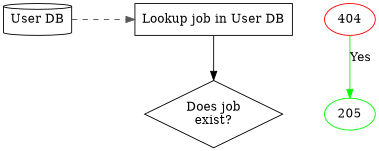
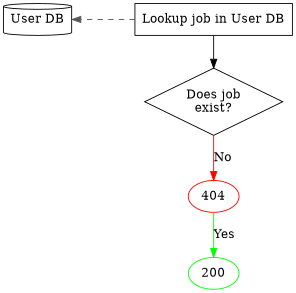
(99, 19) -> (108, 19)
(350, 114) -> (214, 273)
none -> (214, 153)
